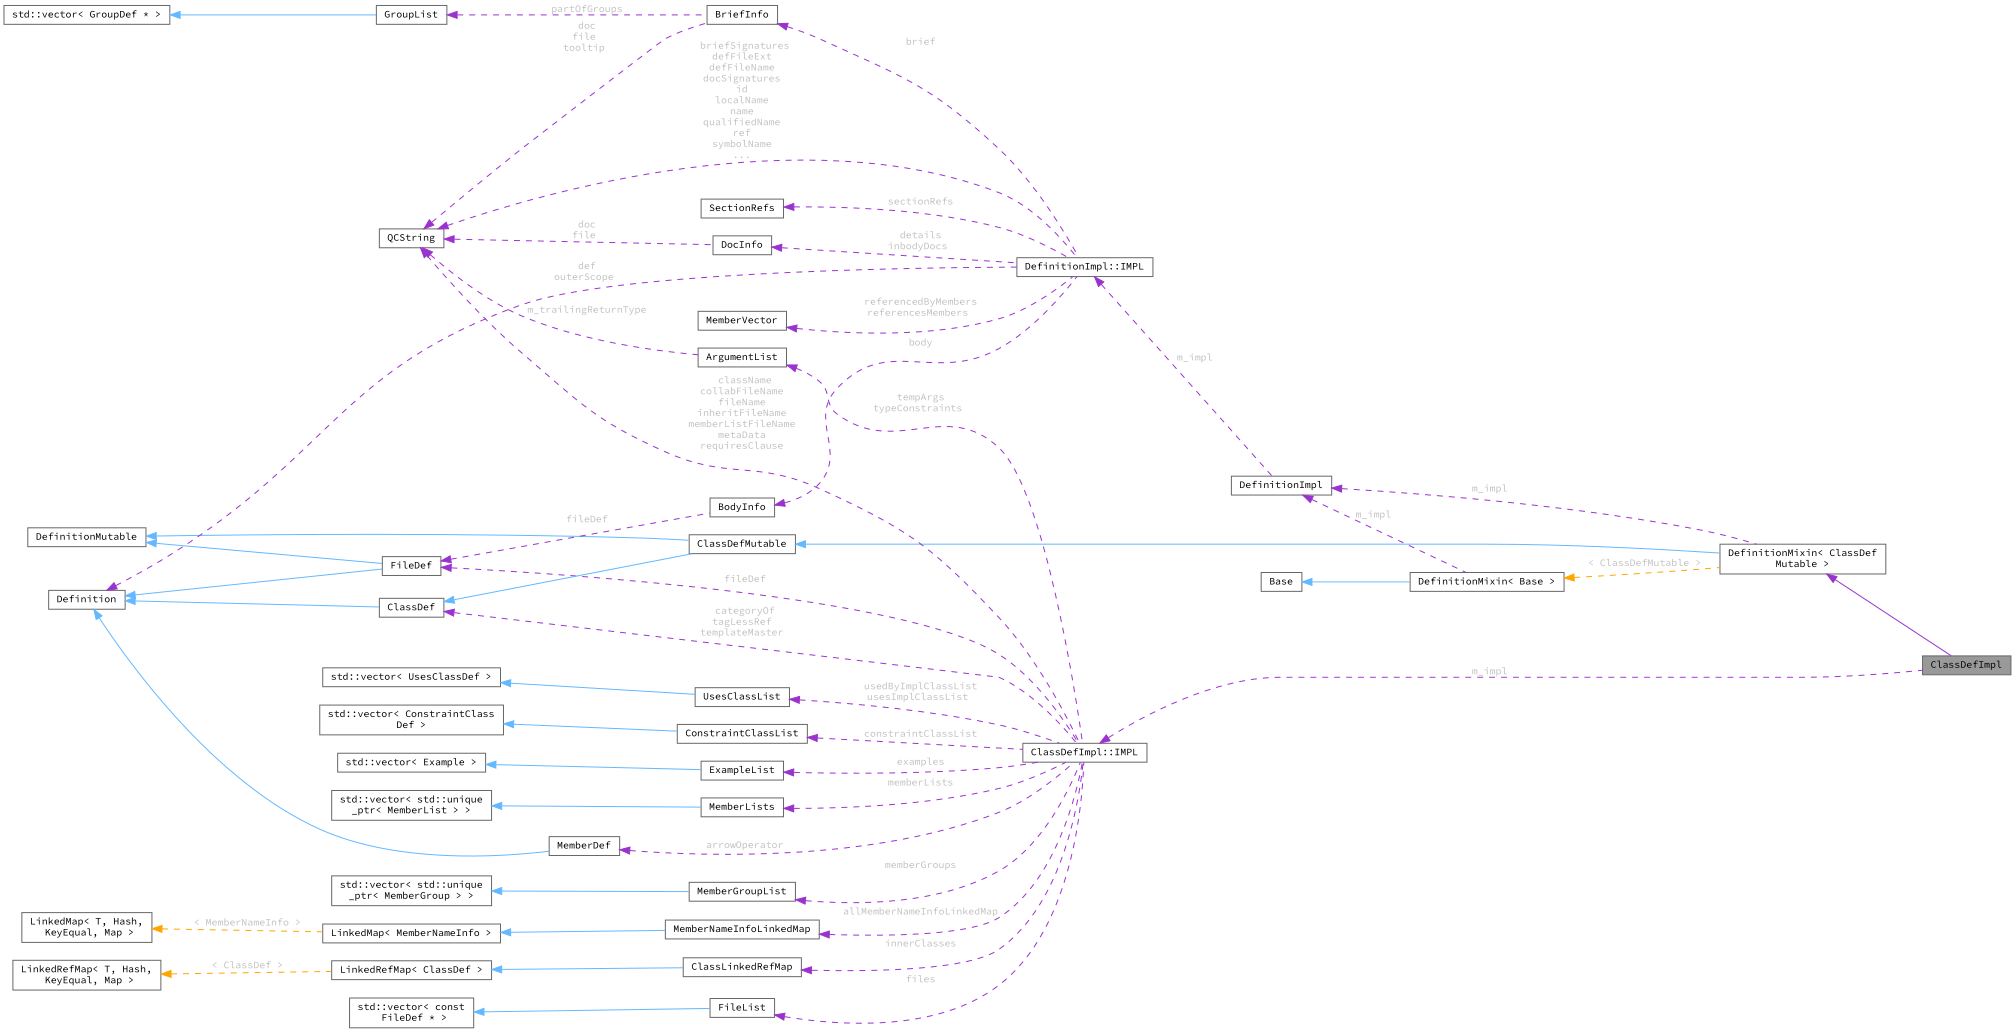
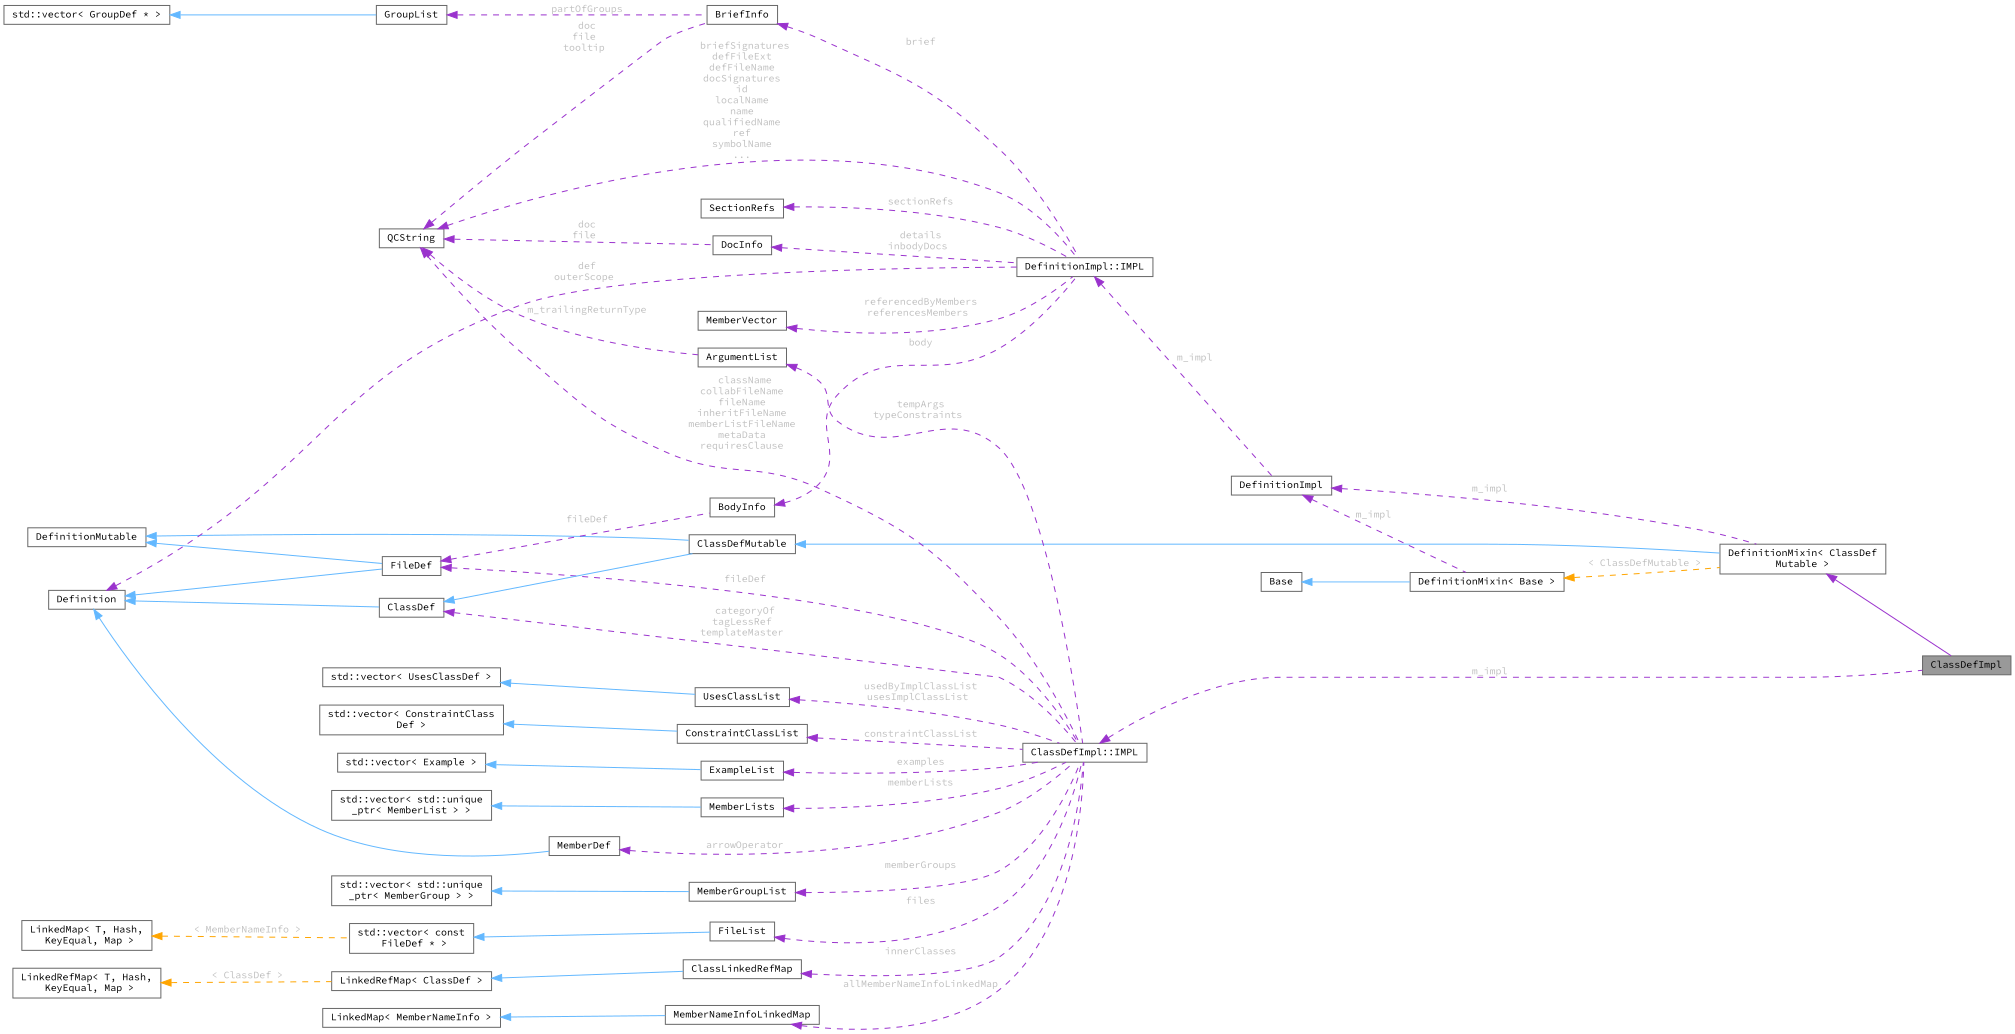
(242, 930) -> (256, 937)
